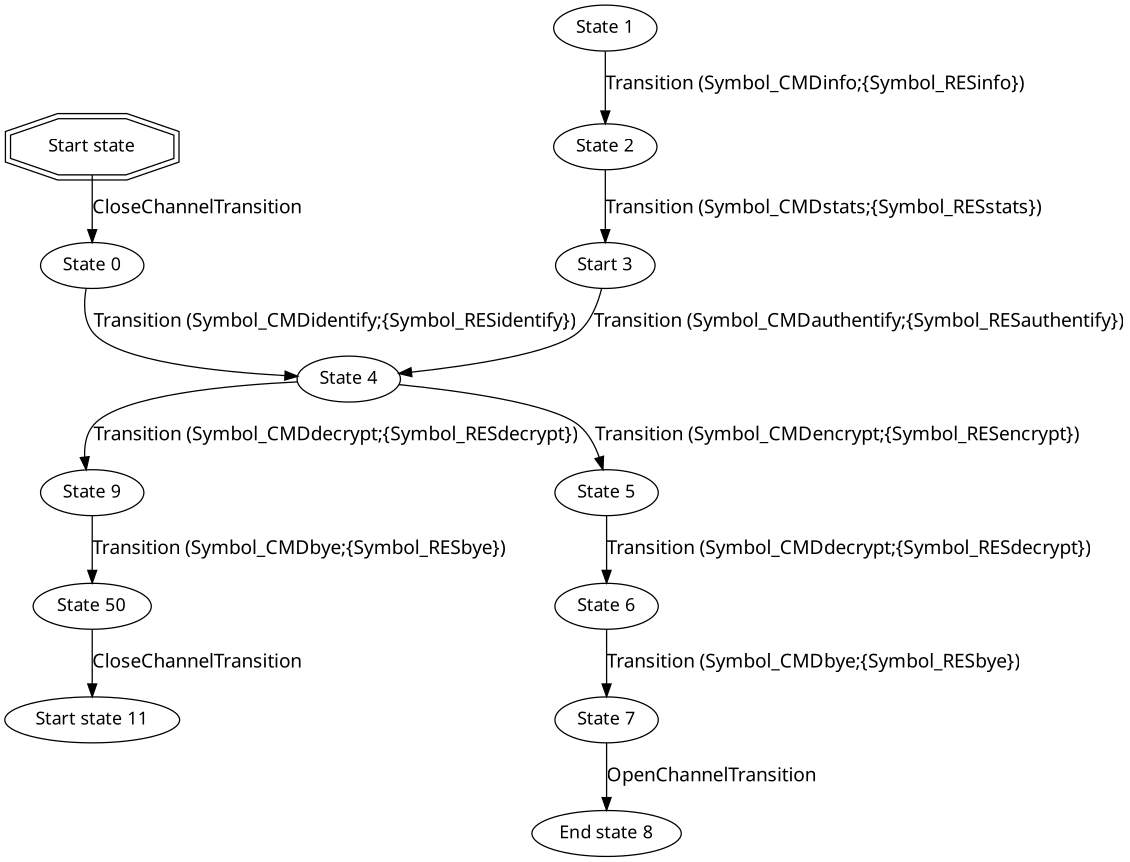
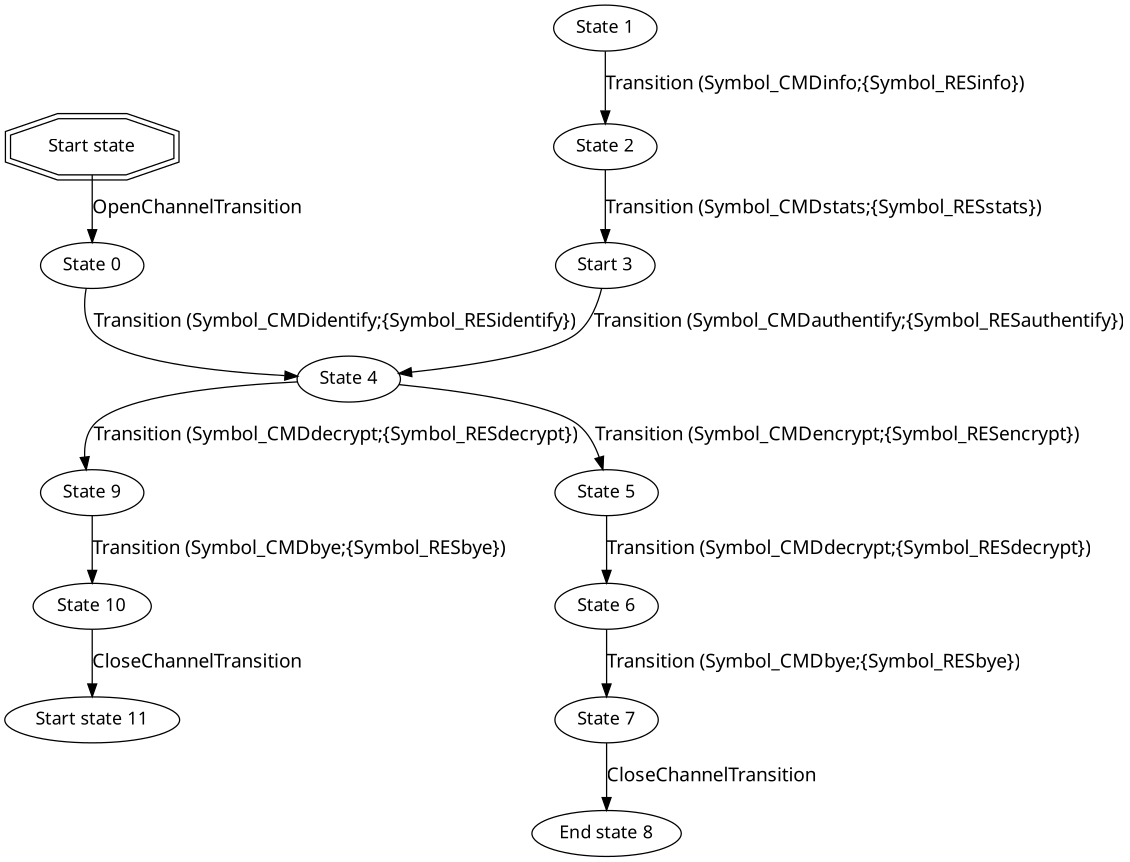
(198, 209) -> (198, 209)
(92, 606) -> (92, 606)
(712, 777) -> (712, 777)
